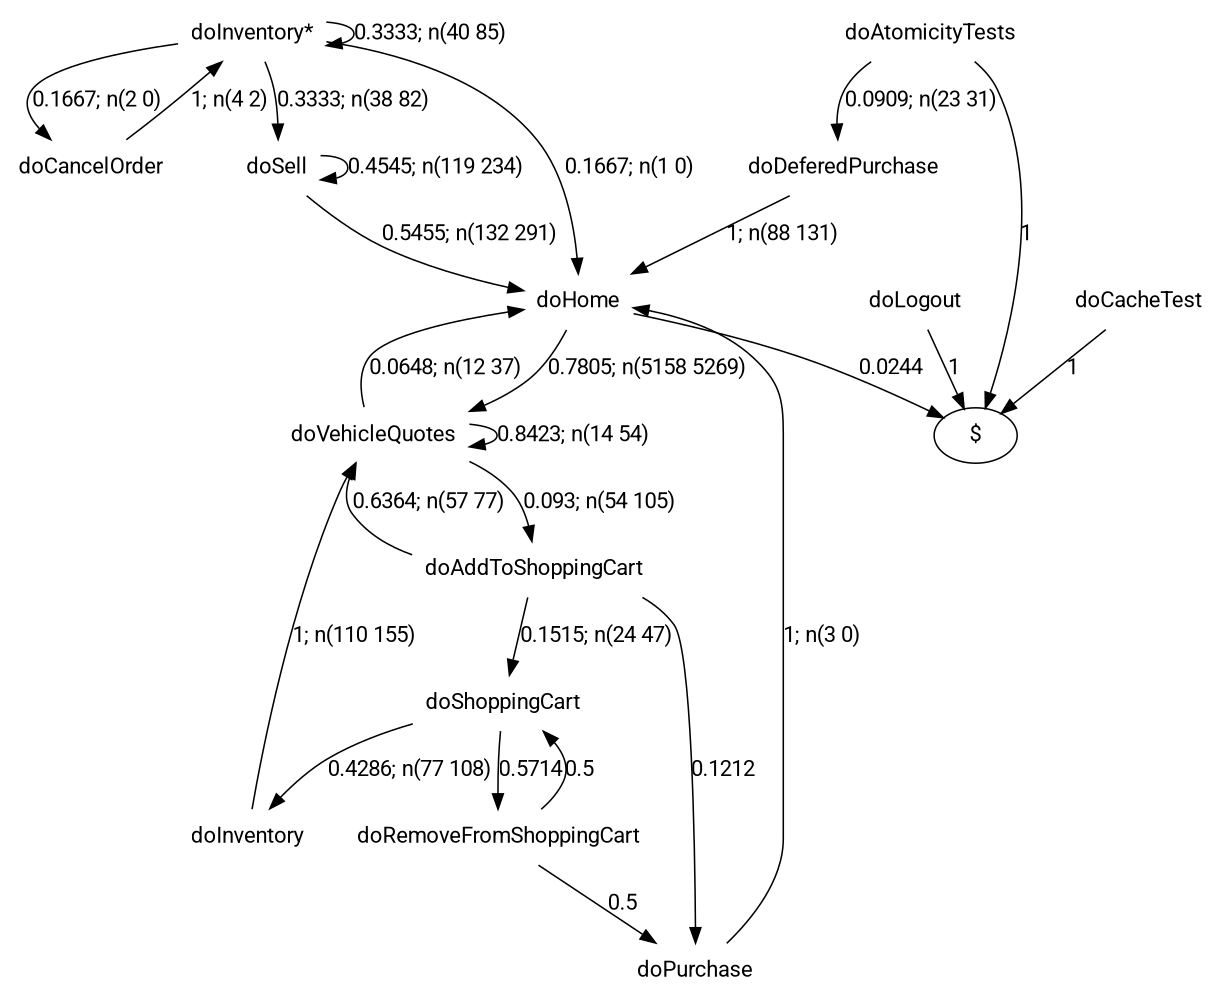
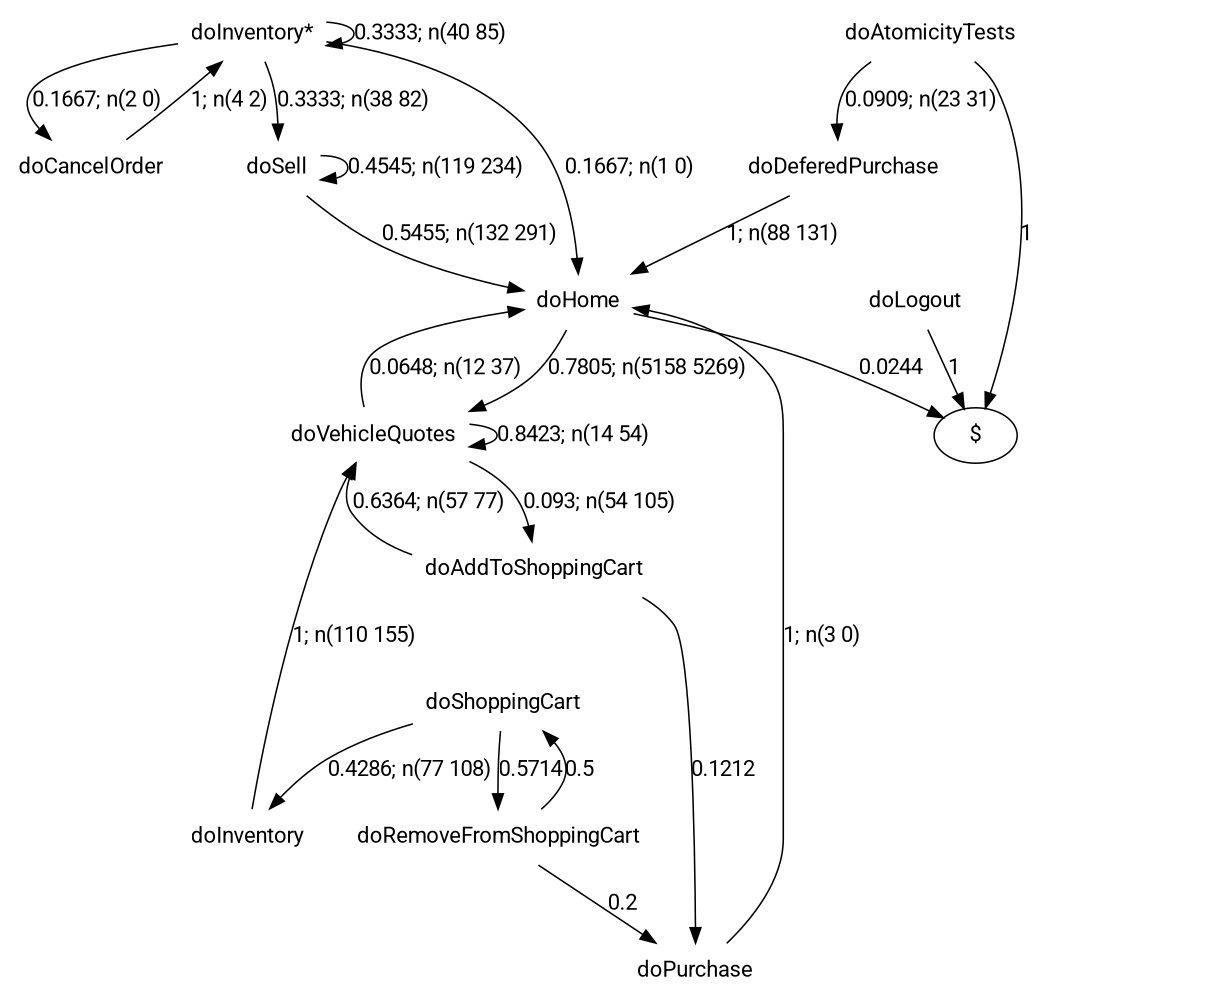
(1139, 302) -> none
(520, 629) -> none
(622, 904) -> (622, 904)
